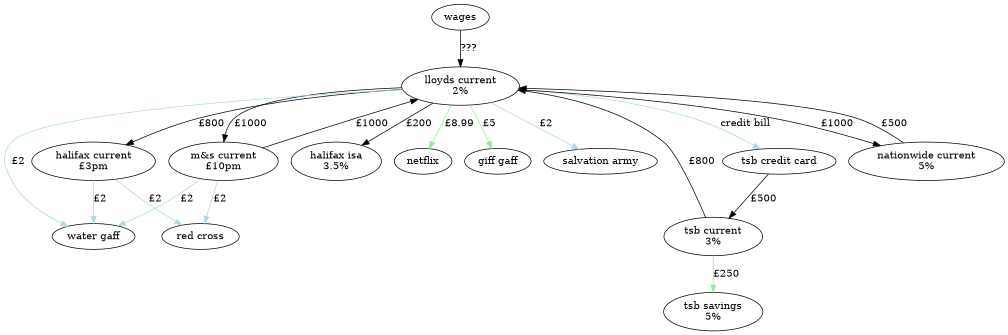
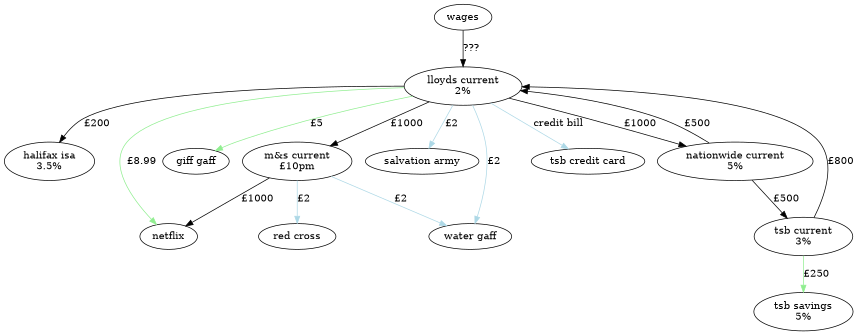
(337, 124) -> (231, 200)
(94, 161) -> none
(751, 193) -> (767, 197)
